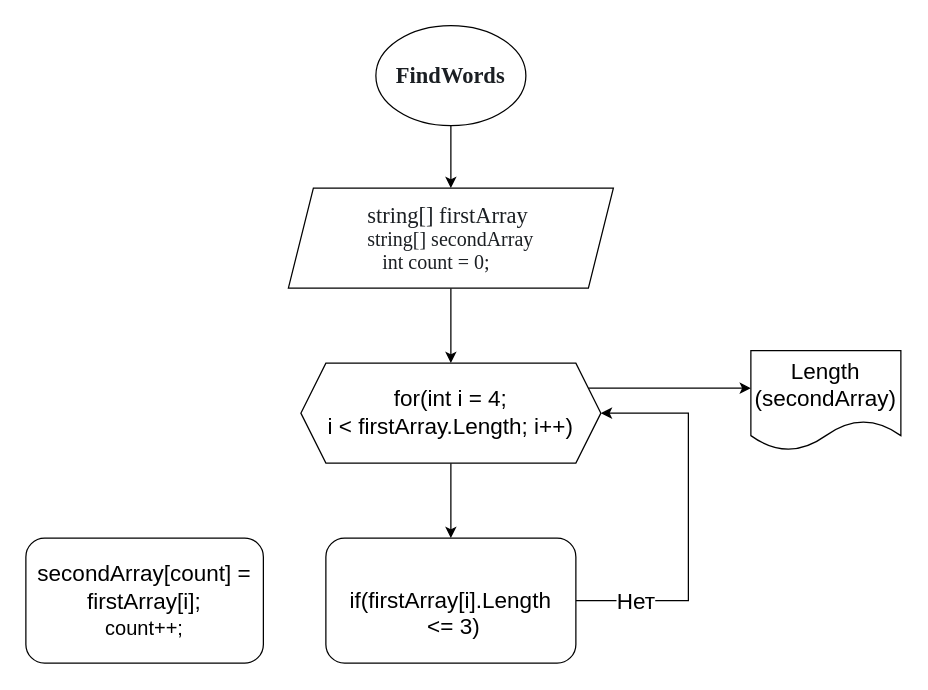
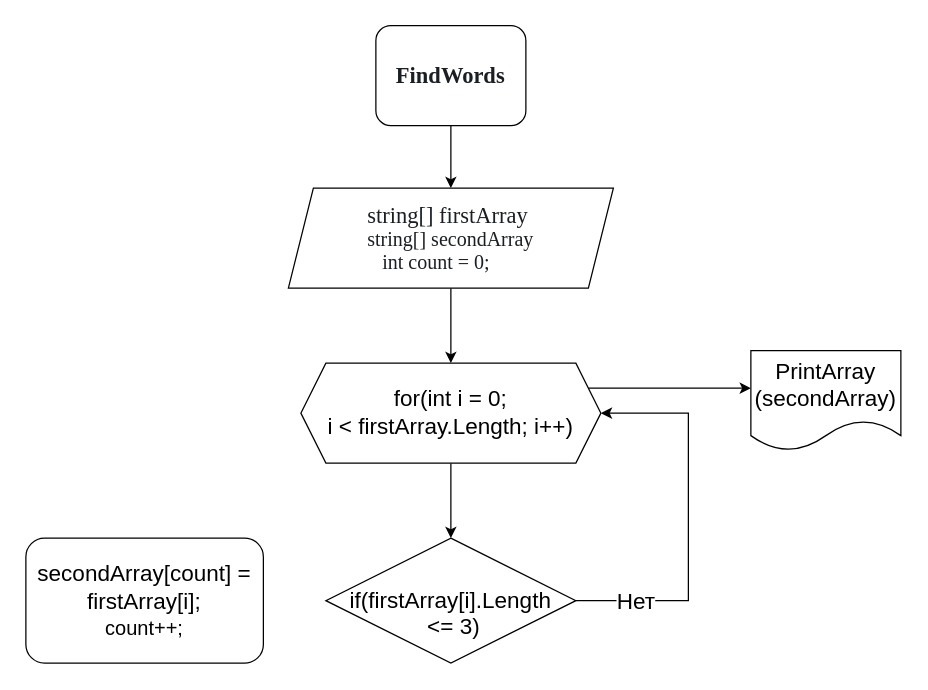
(451, 76) -> (451, 76)
(826, 386) -> (826, 386)
(451, 413) -> (451, 413)
(451, 601) -> (451, 601)
